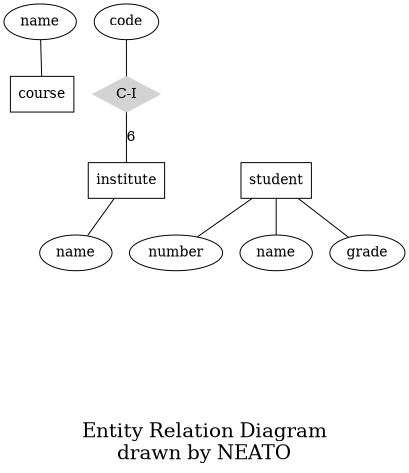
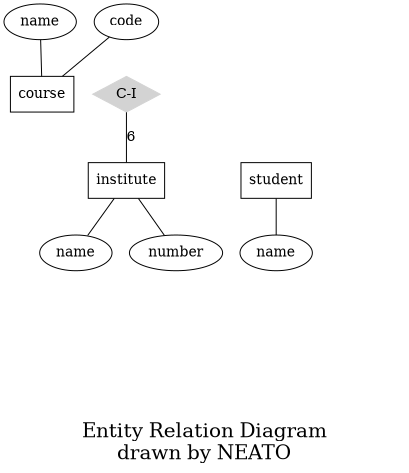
(126, 58) -> (86, 57)
(225, 218) -> (151, 217)
(367, 253) -> none
